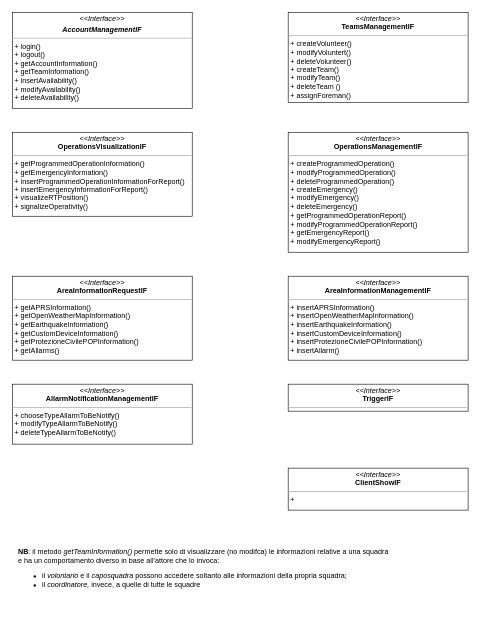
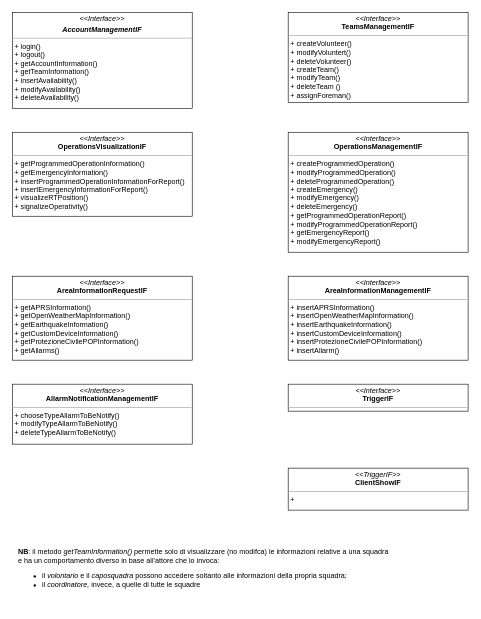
(315, 481) -> (314, 481)
